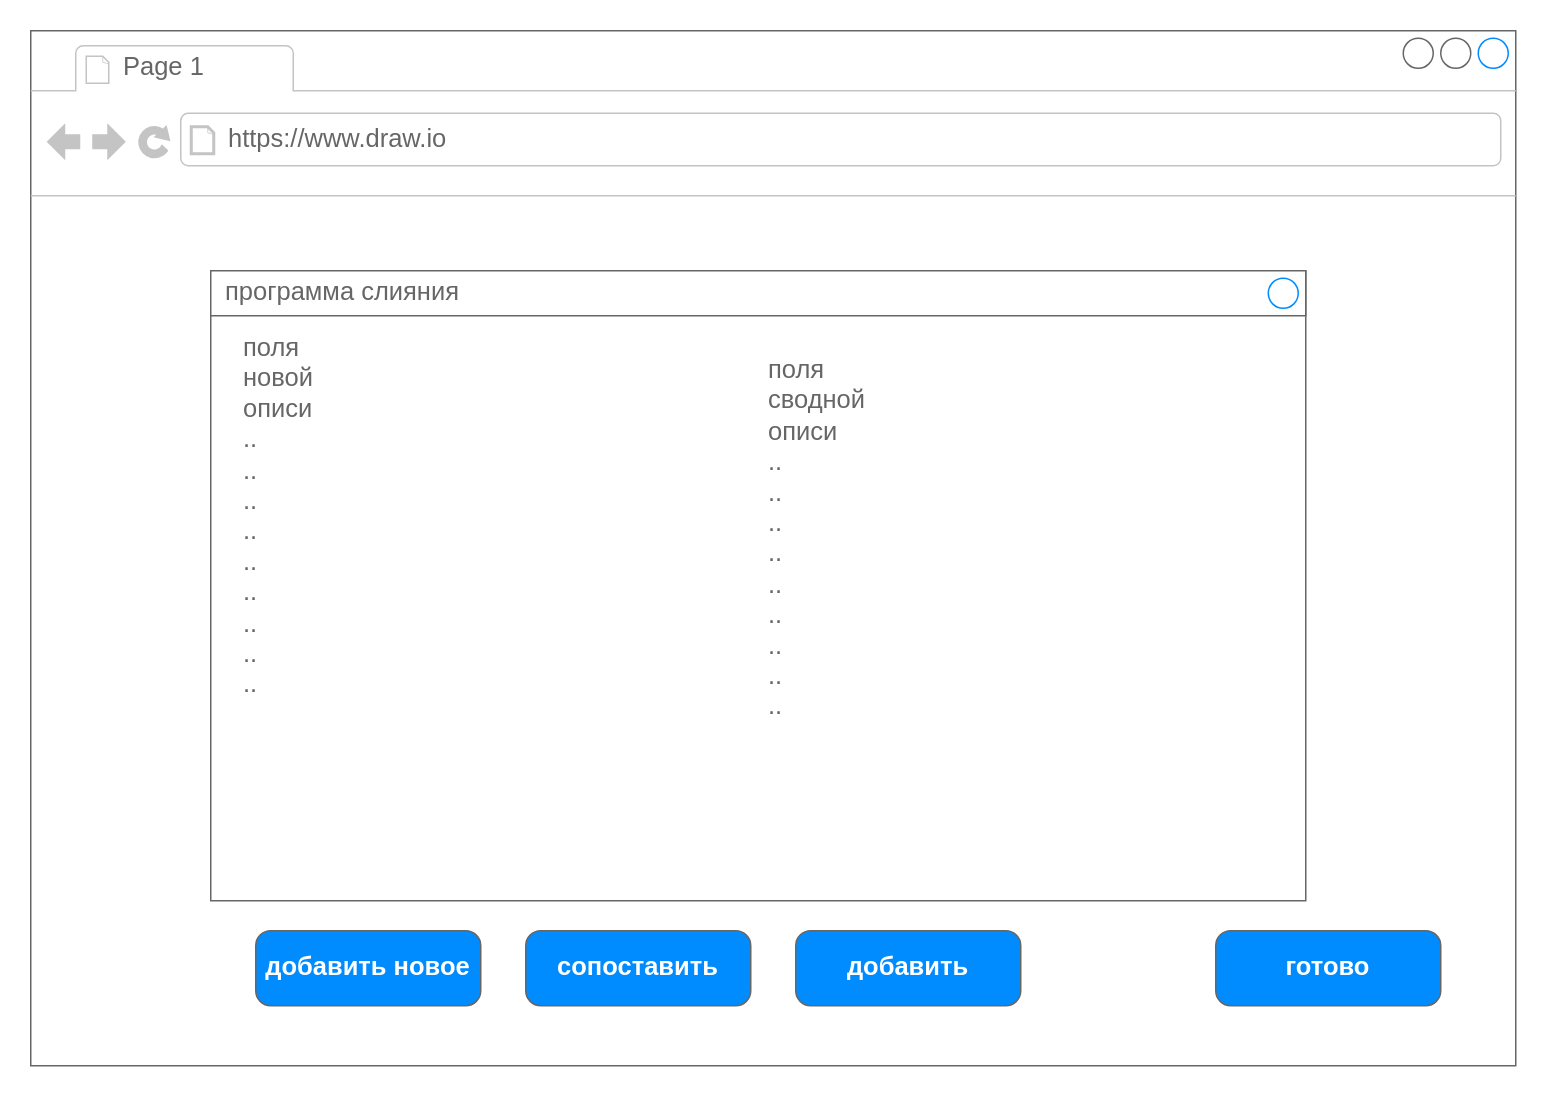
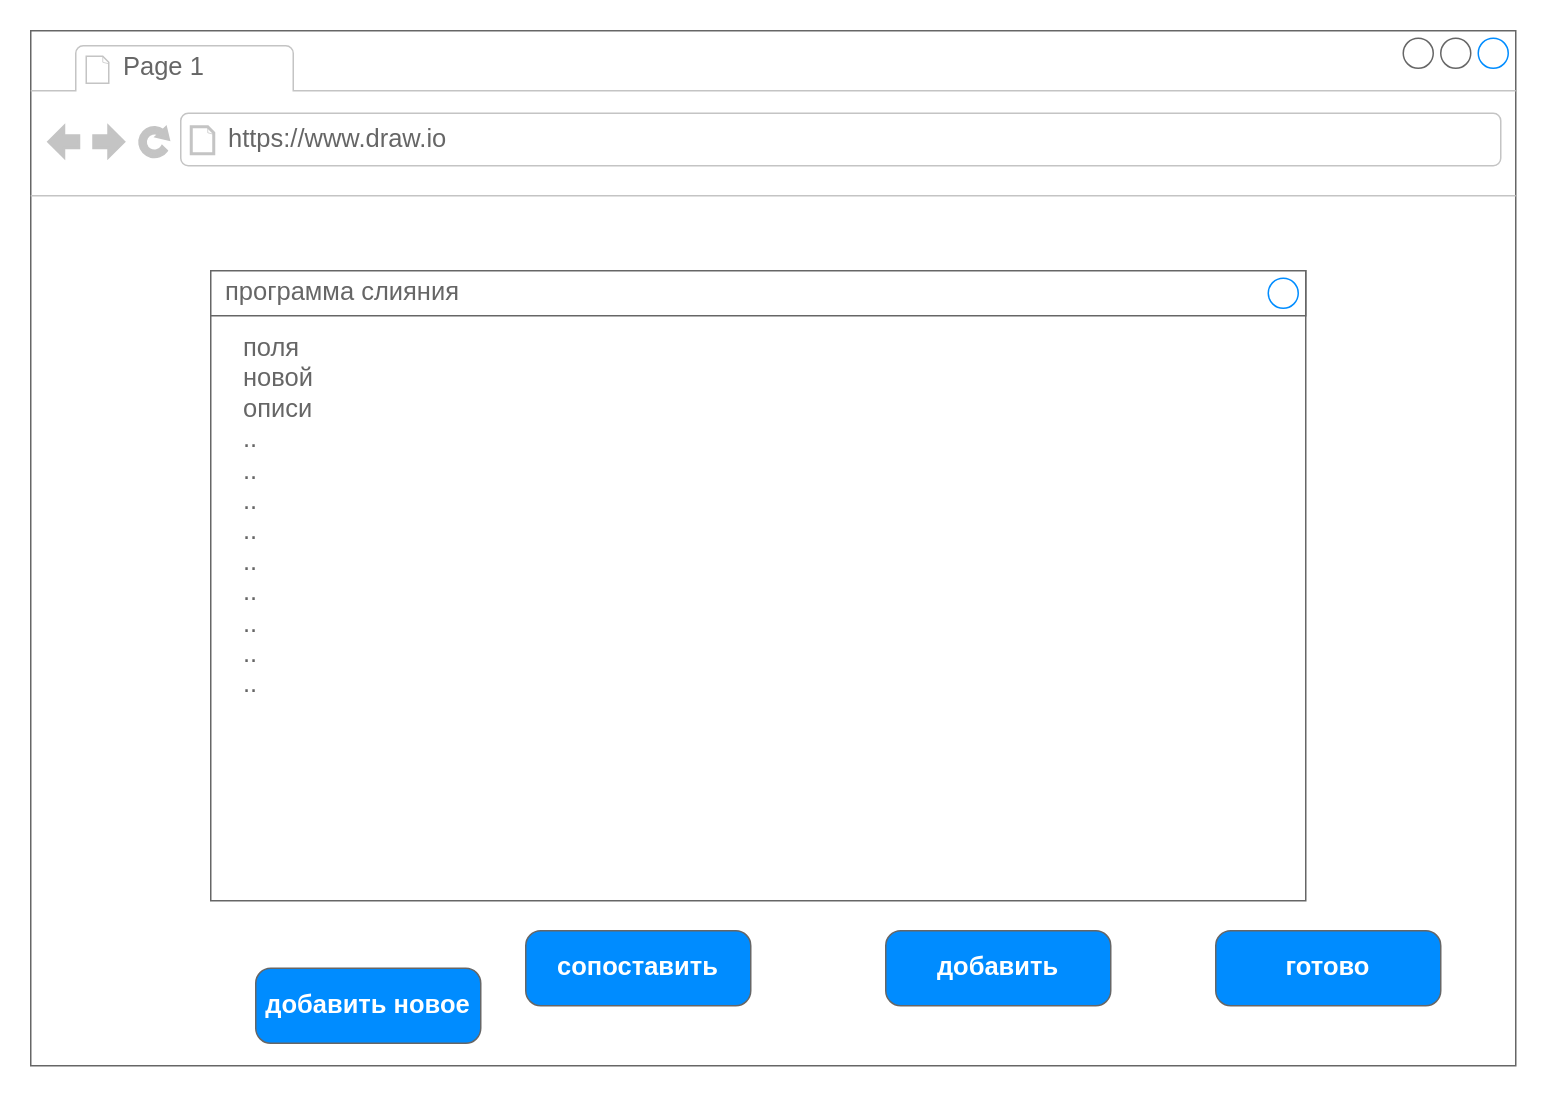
(1021, 533) -> none
(368, 968) -> (368, 1006)
(908, 968) -> (998, 968)
